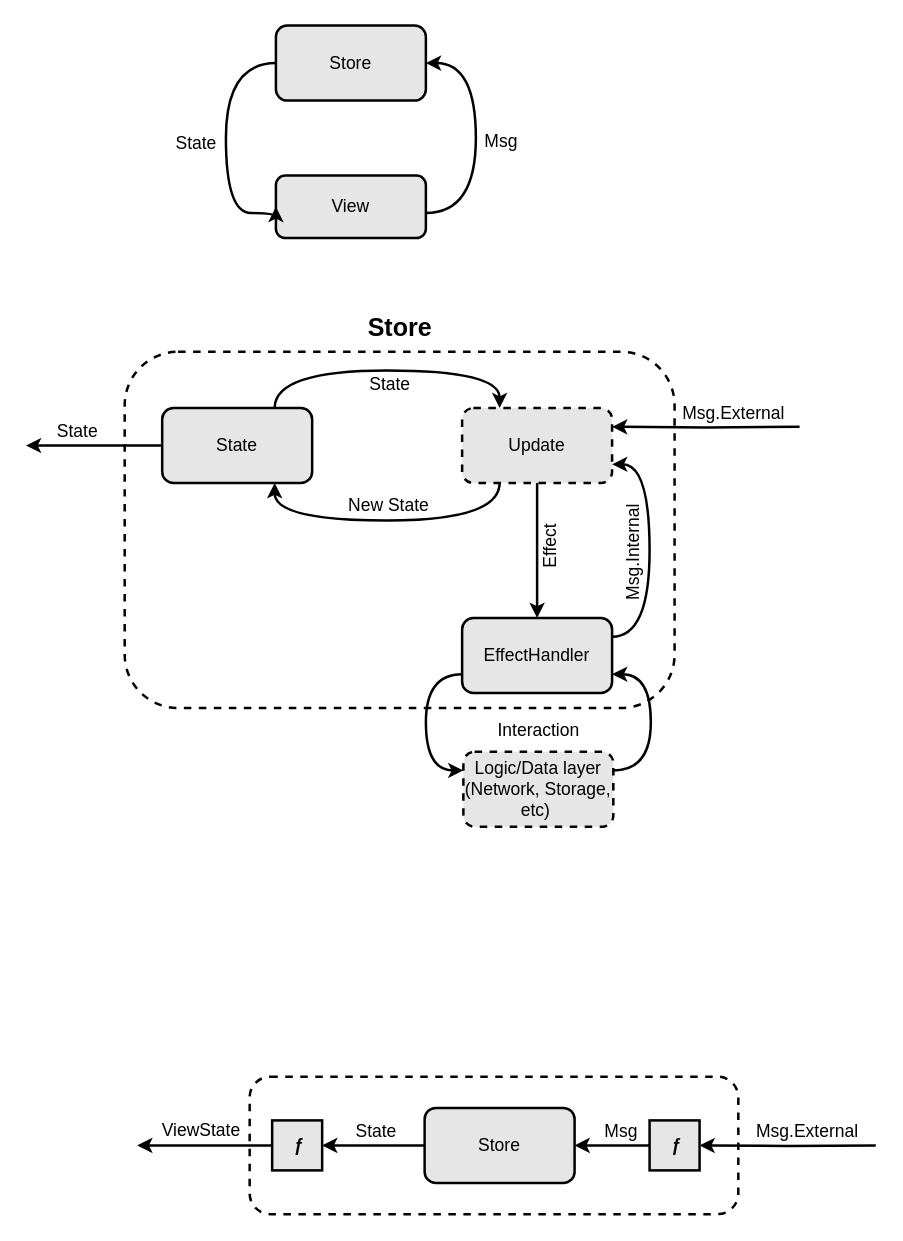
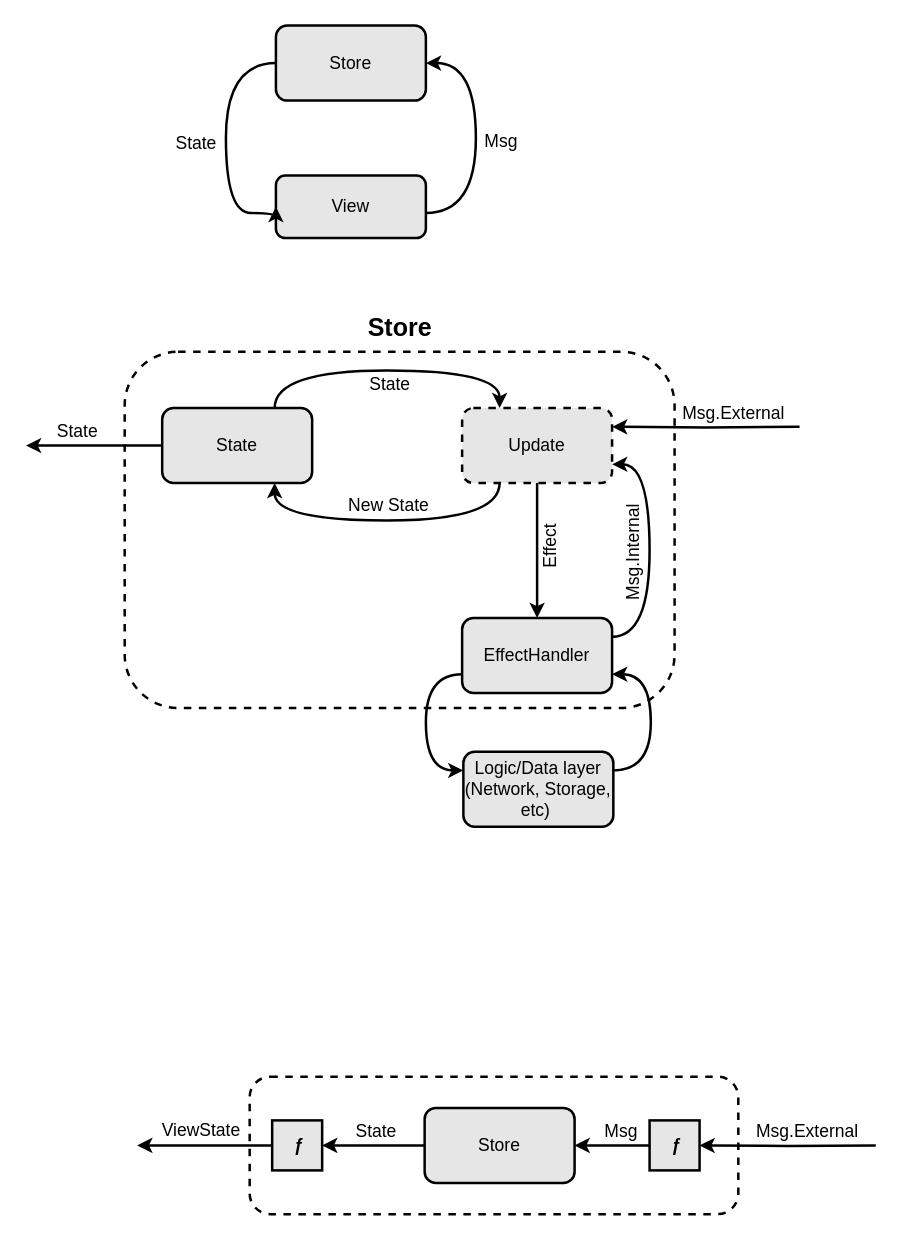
(538, 731) -> none
(538, 789) -> (538, 789)
